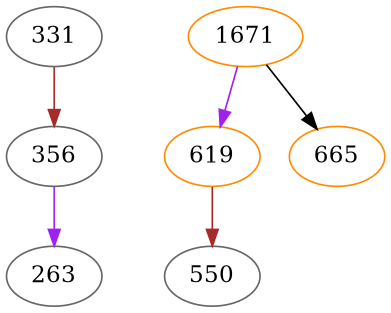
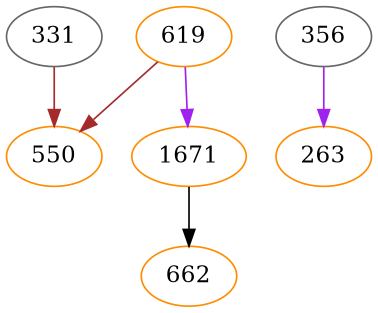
(54, 88) -> (54, 88)
(231, 88) -> (186, 88)
(337, 156) -> (189, 276)
(54, 276) -> (324, 156)
(212, 276) -> (54, 156)
